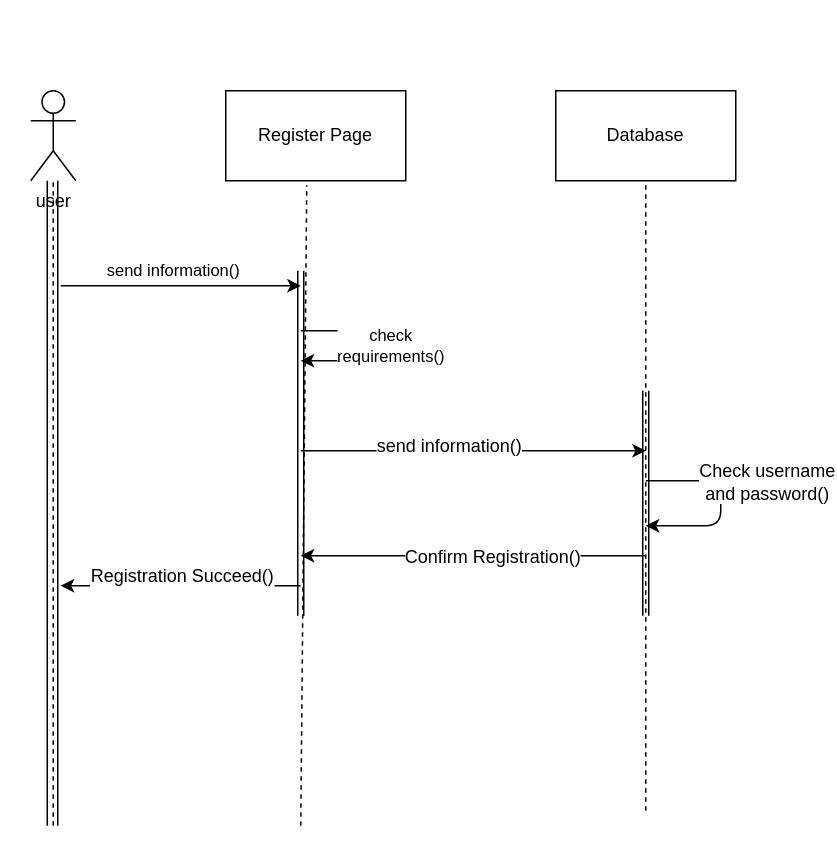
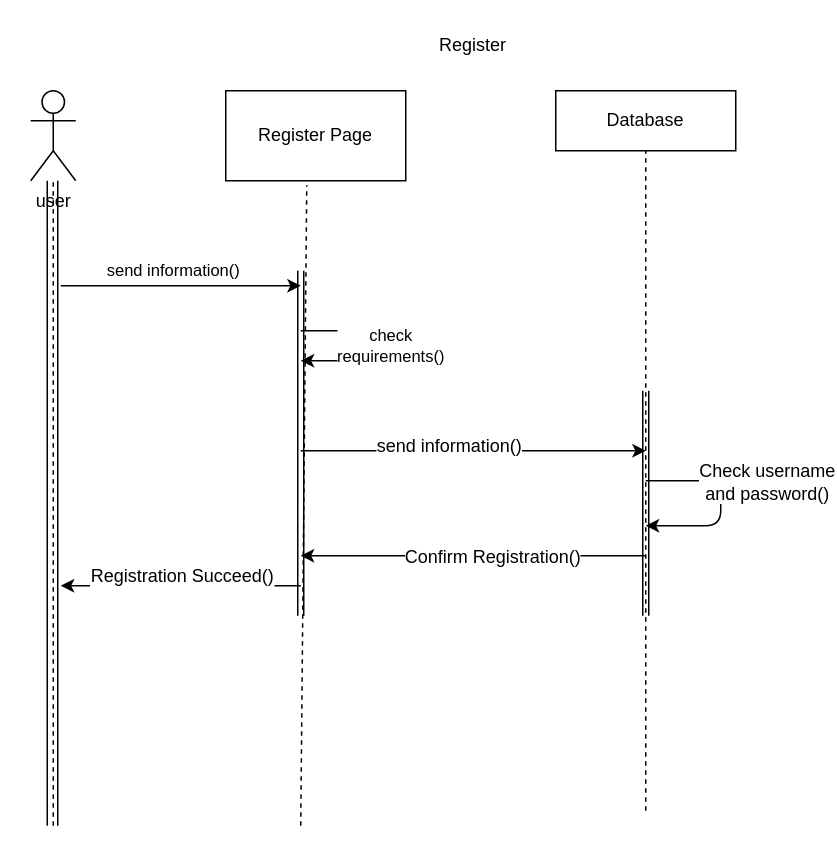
none -> (473, 46)
(646, 136) -> (646, 121)
